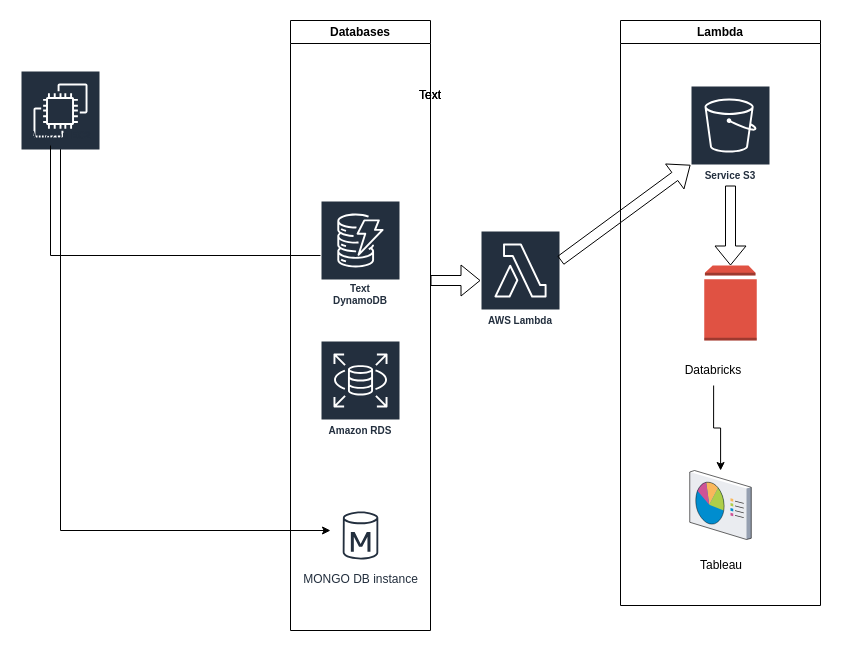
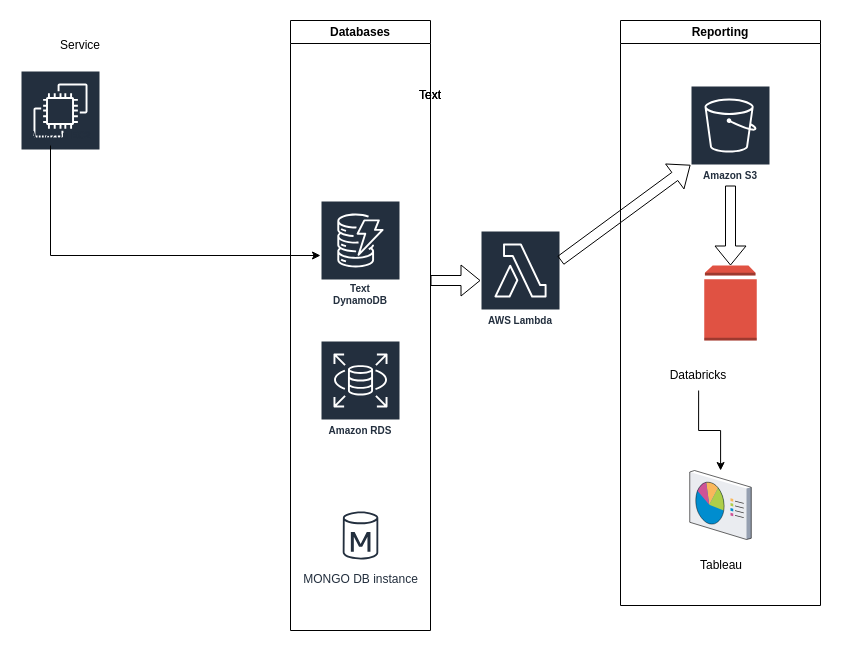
(721, 33) -> (721, 33)
none -> (81, 46)
(731, 176) -> (731, 176)
(314, 256) -> (312, 256)
(714, 371) -> (699, 376)
(61, 471) -> none
